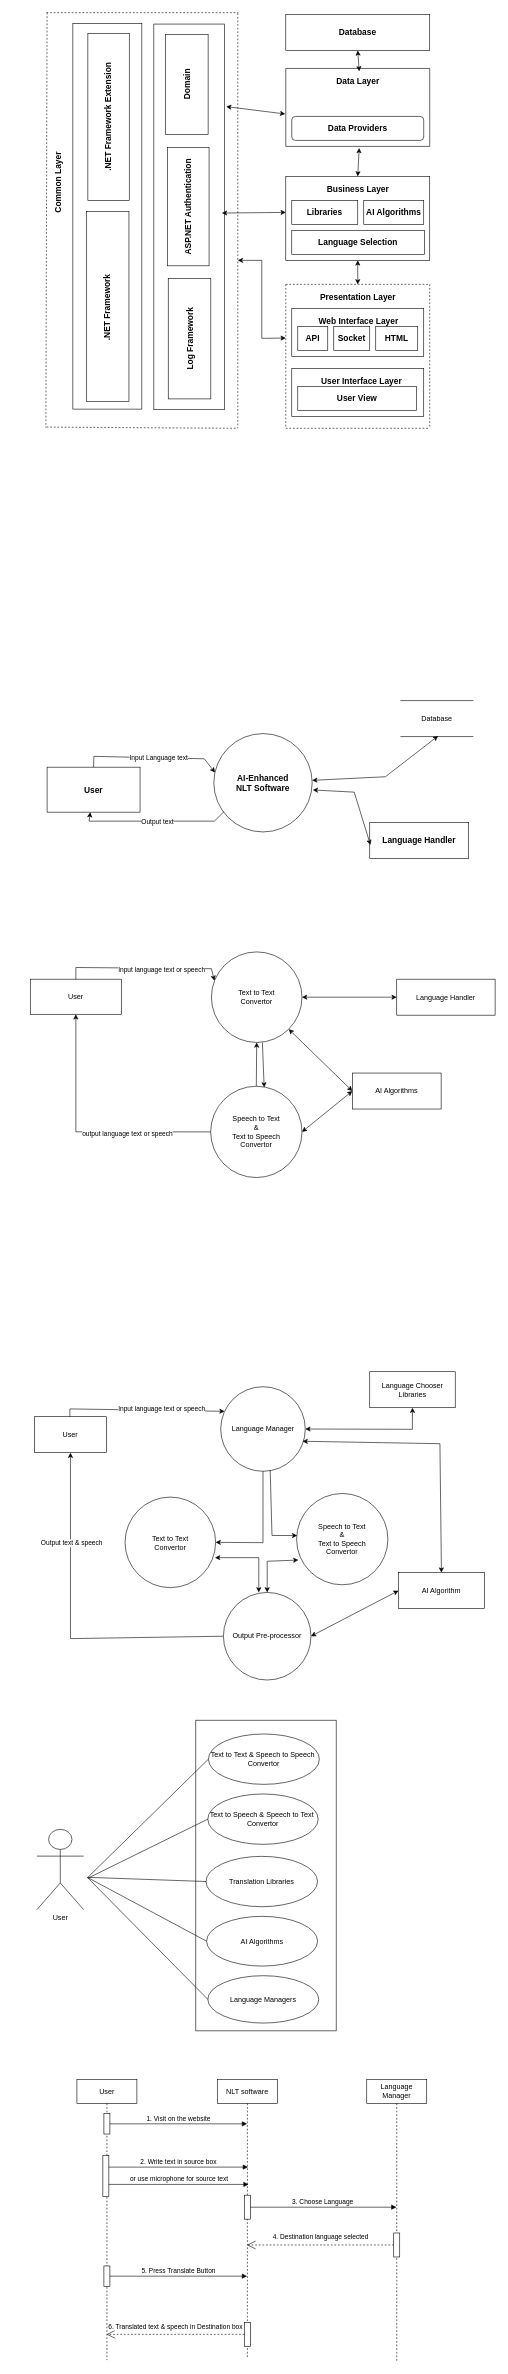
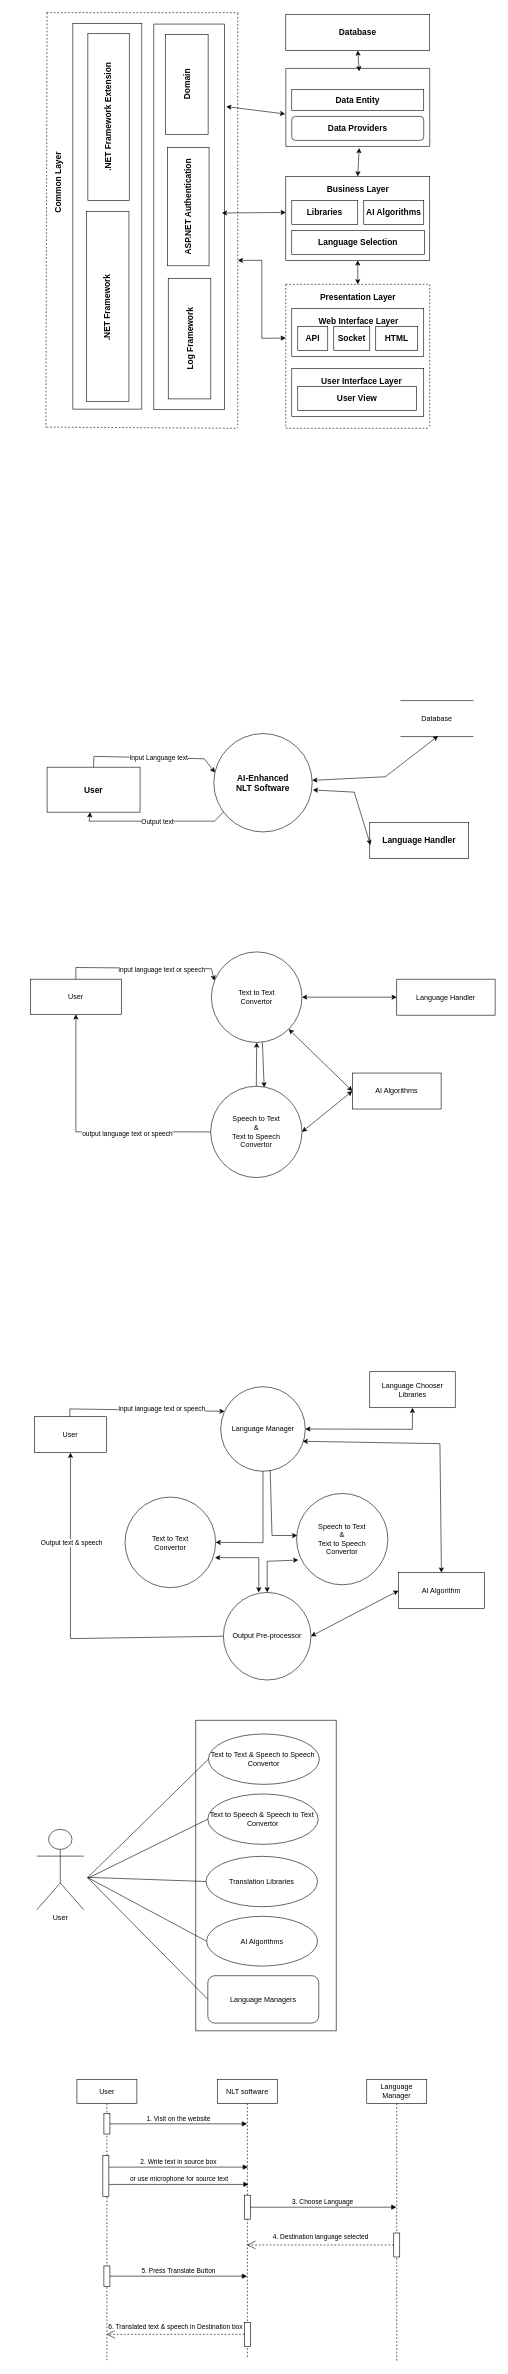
(358, 80) -> none
none -> (358, 100)
(263, 2000) -> (263, 2000)
